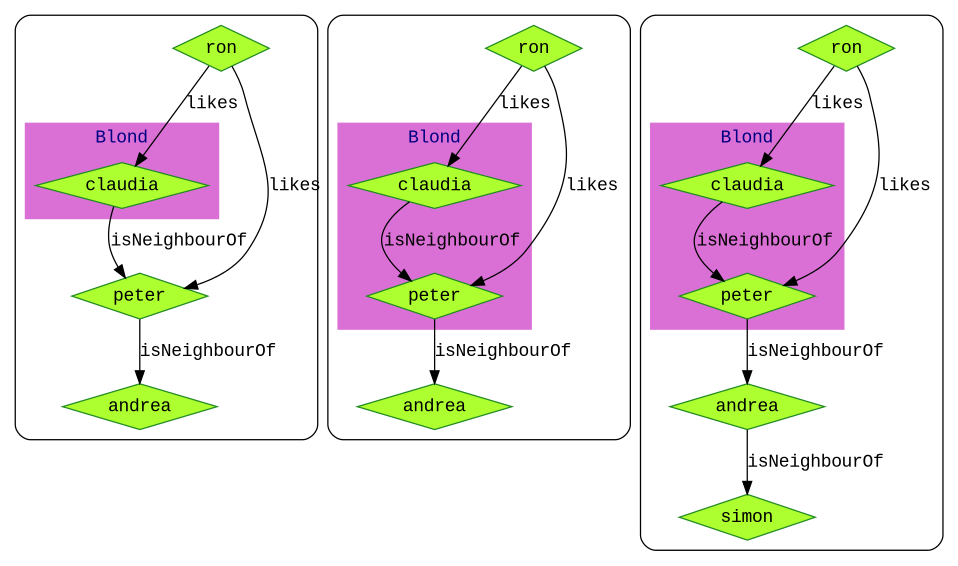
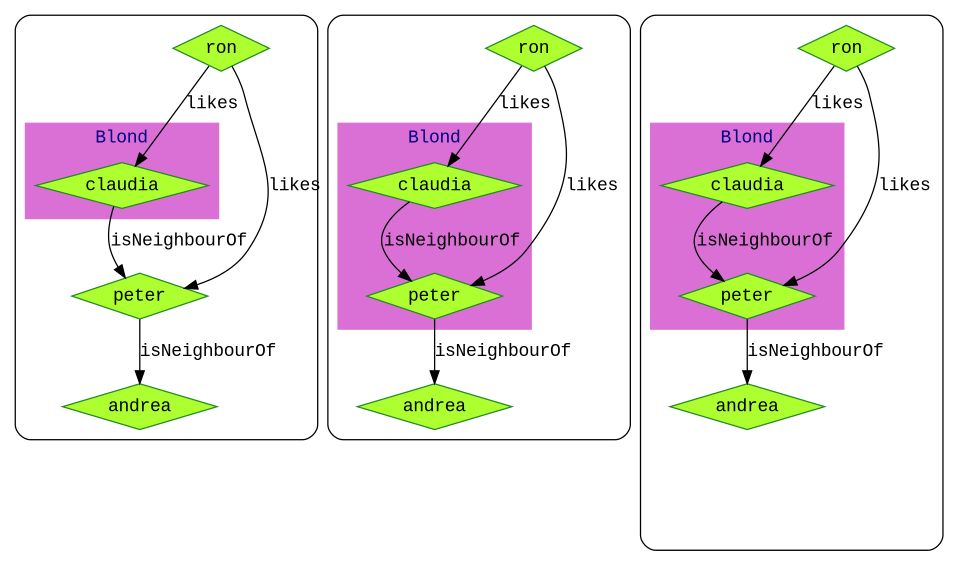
(747, 517) -> none
